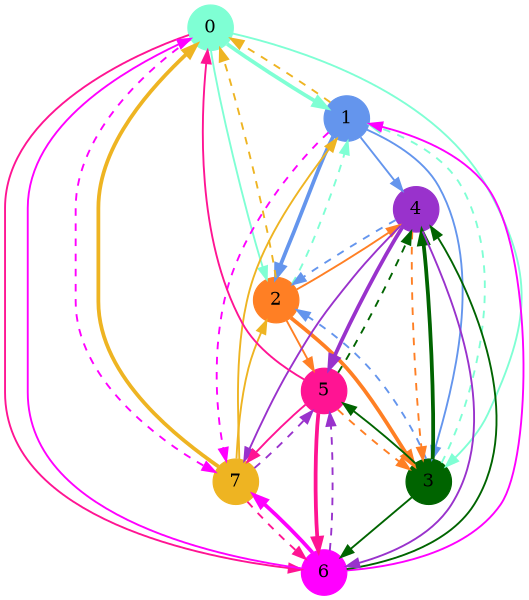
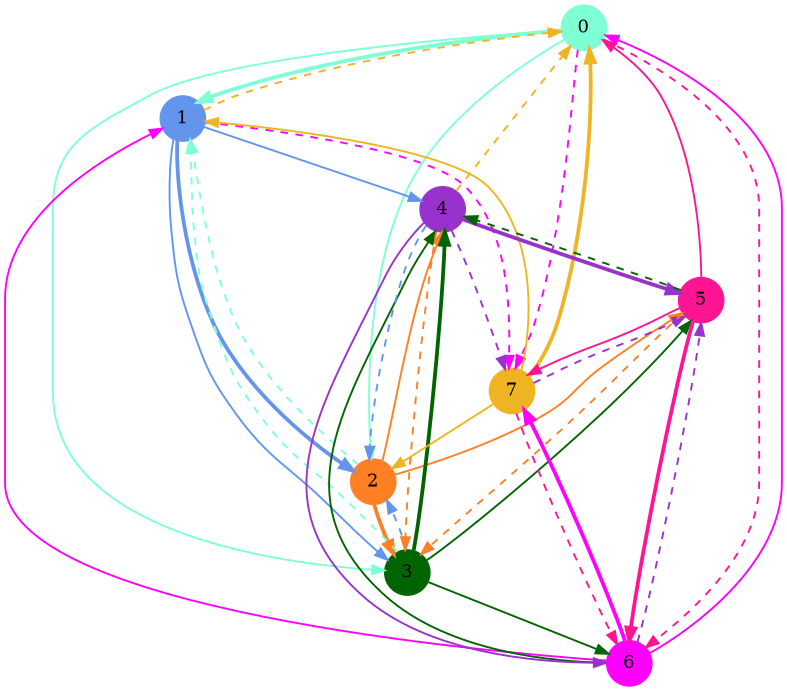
(253, 168) -> (509, 124)
(306, 341) -> (478, 293)
(5, 347) -> (759, 322)
